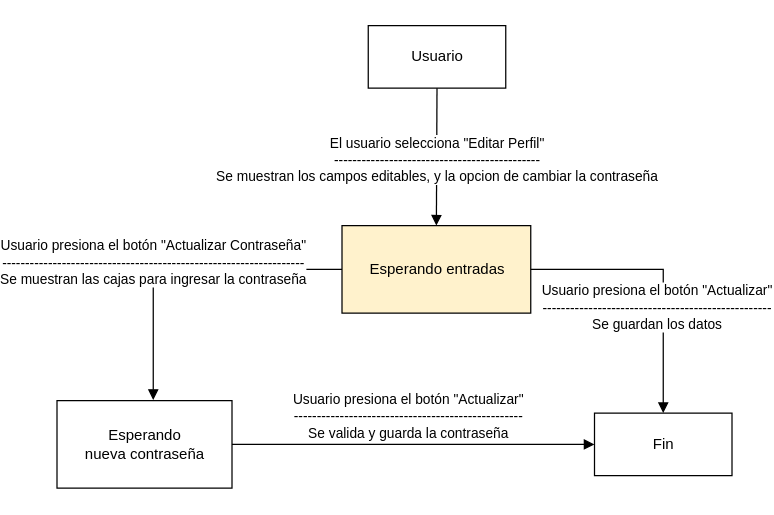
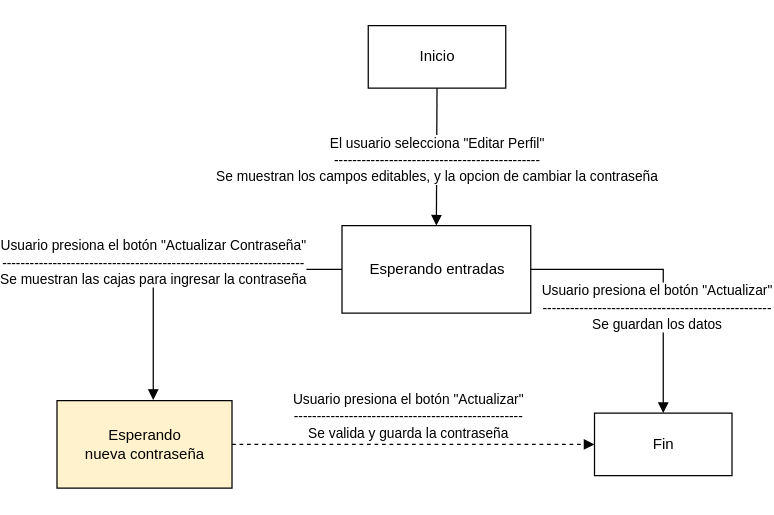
(438, 57) -> (438, 57)
(436, 269) -> (436, 269)
(144, 444) -> (144, 444)
(409, 444) -> (409, 444)
